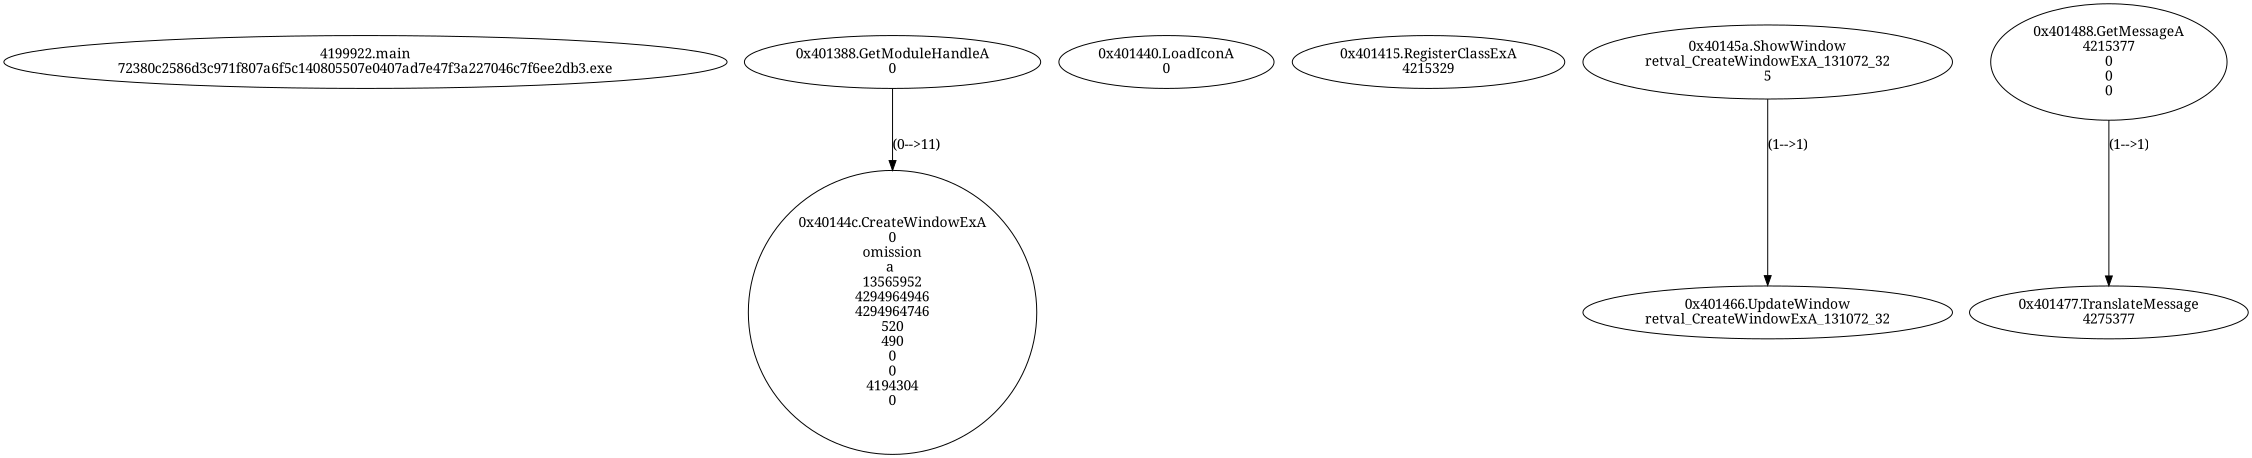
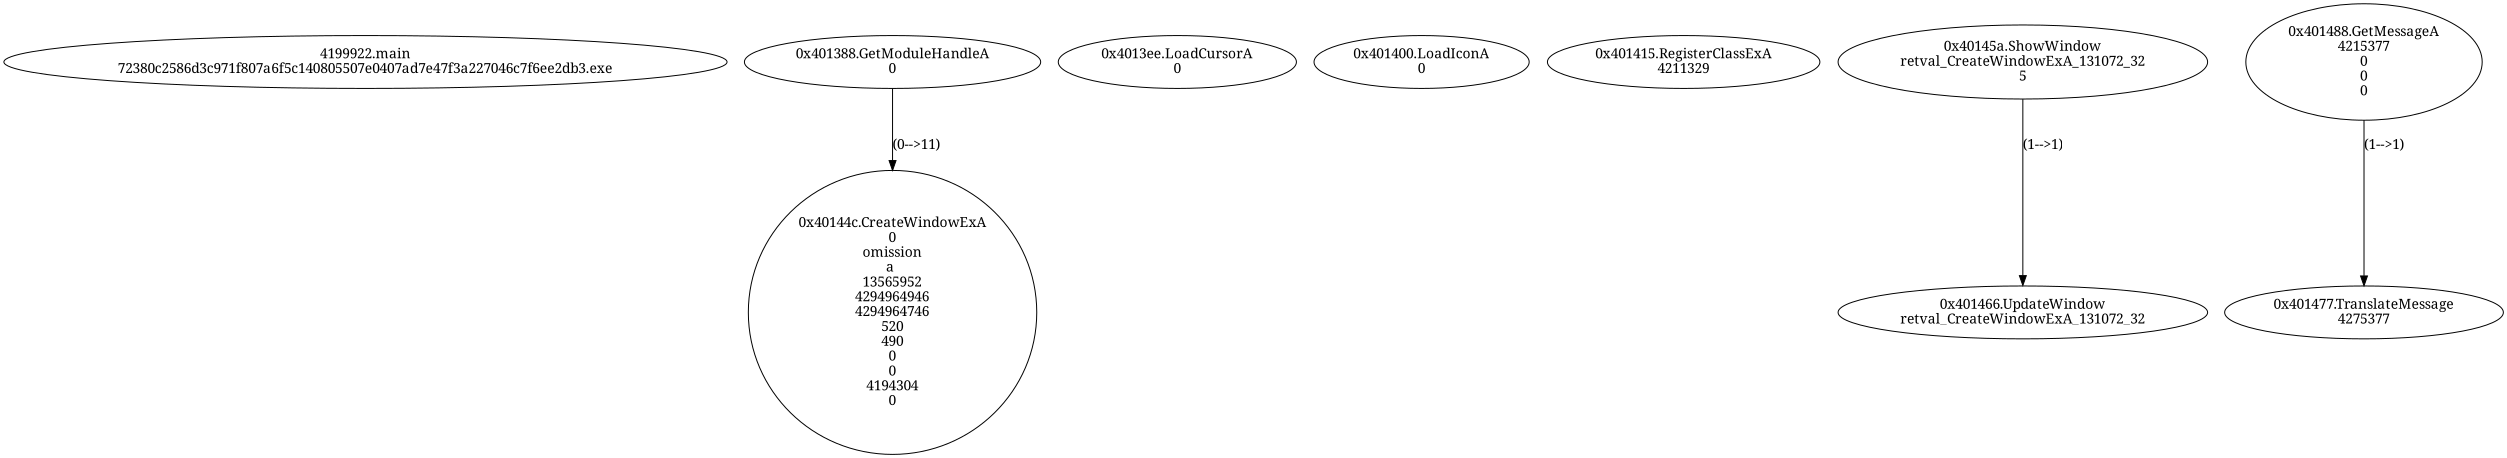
(1166, 62) -> (1422, 62)
none -> (1177, 62)
(1429, 62) -> (1684, 62)
